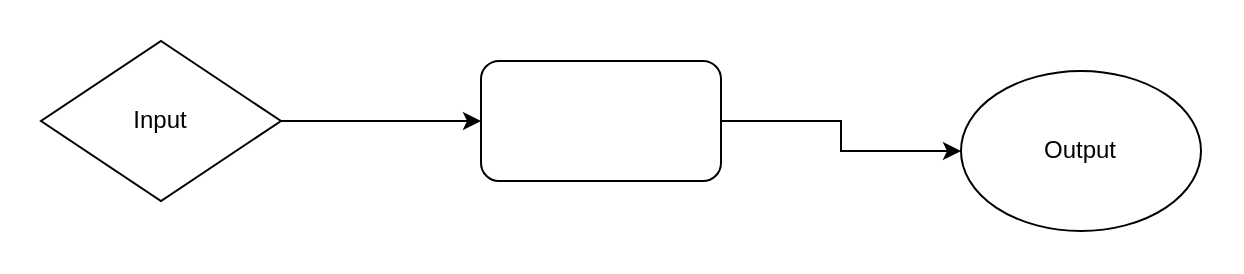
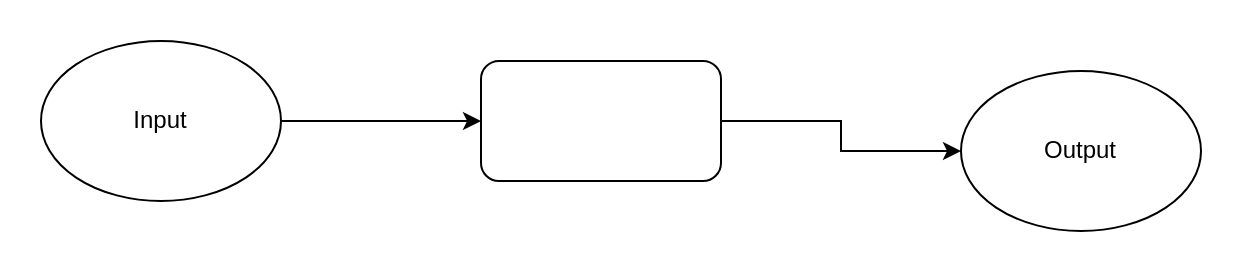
(161, 121) -> (161, 121)
